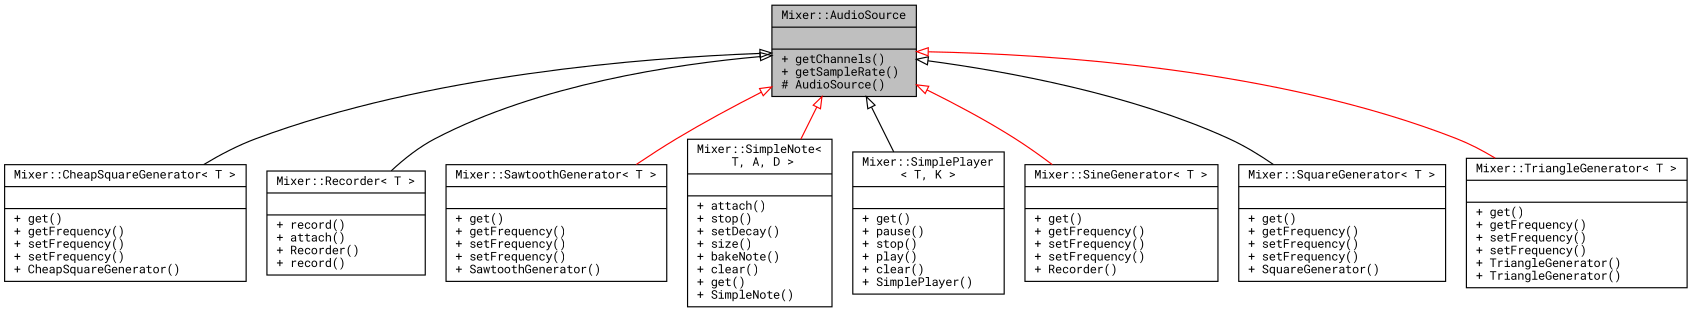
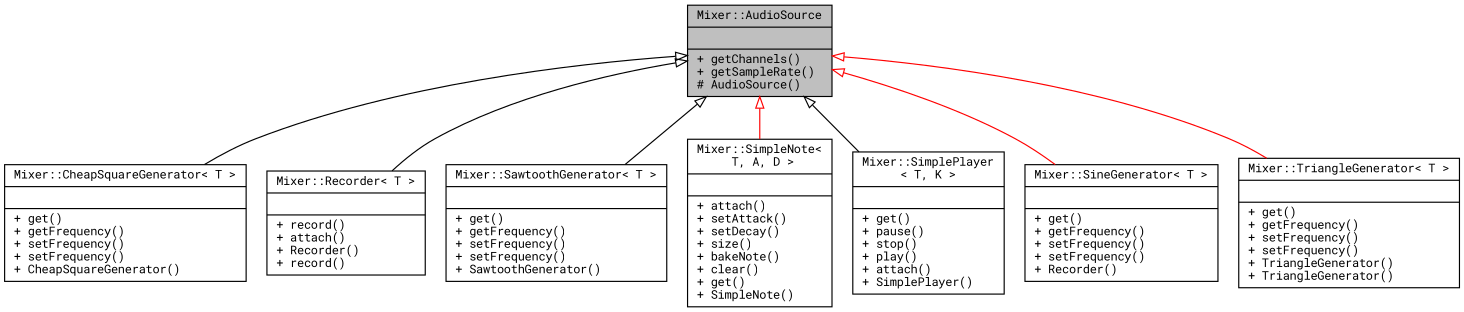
(698, 126) -> (661, 134)
(725, 219) -> (742, 219)
(1342, 223) -> none
(894, 270) -> (897, 270)
